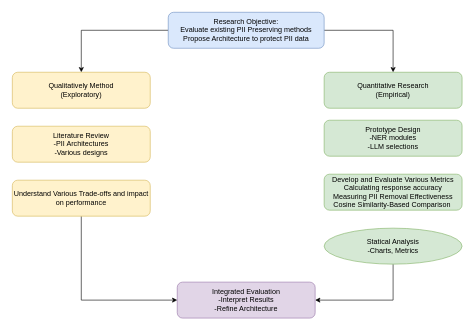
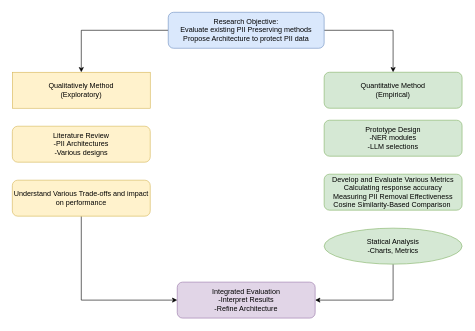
(81, 90) -> (81, 90)
(393, 90) -> (393, 90)
